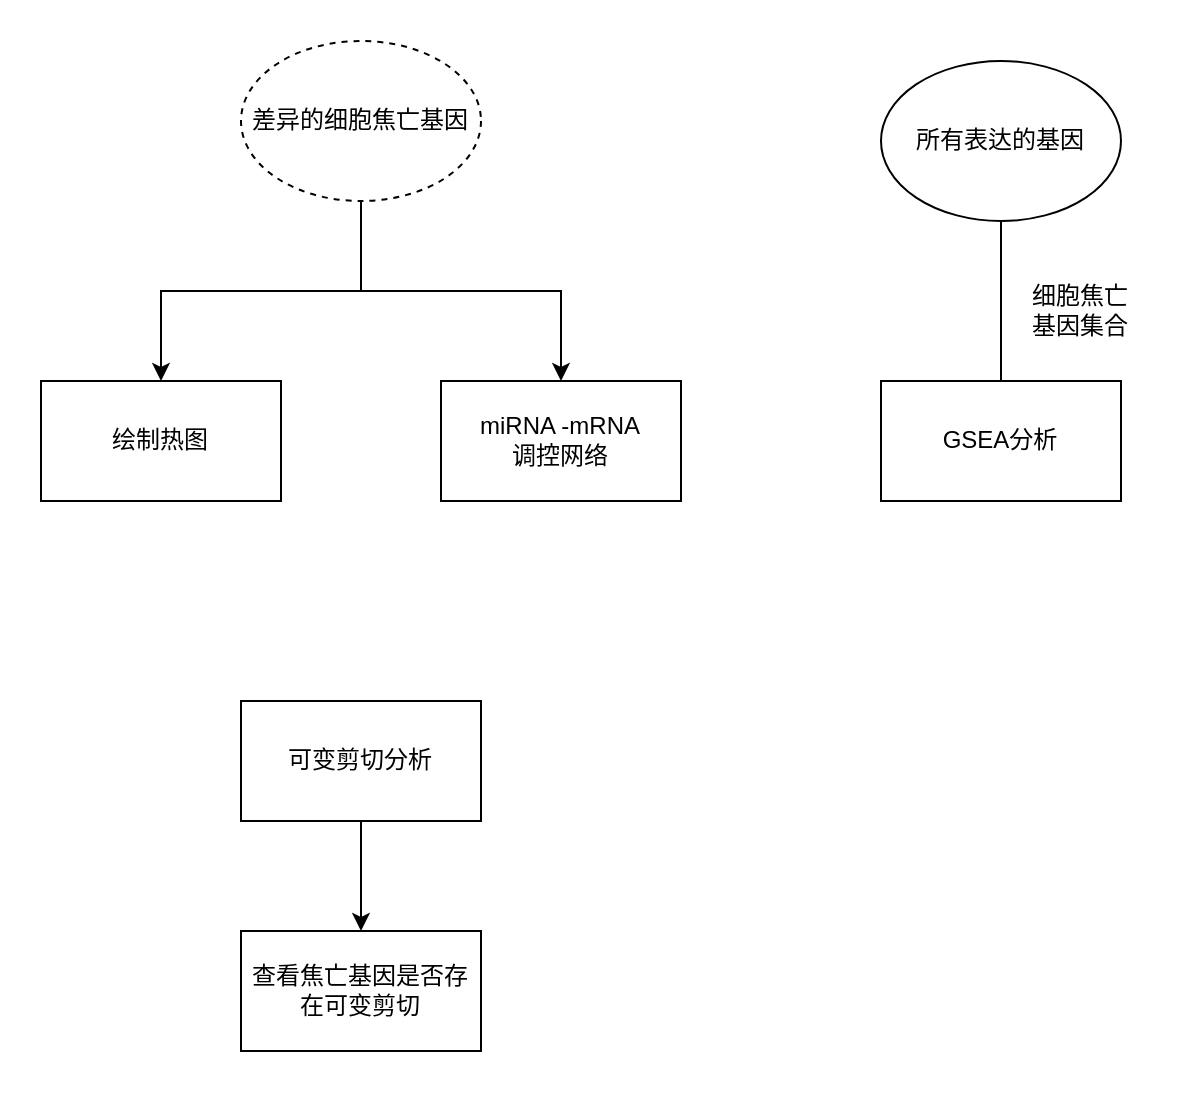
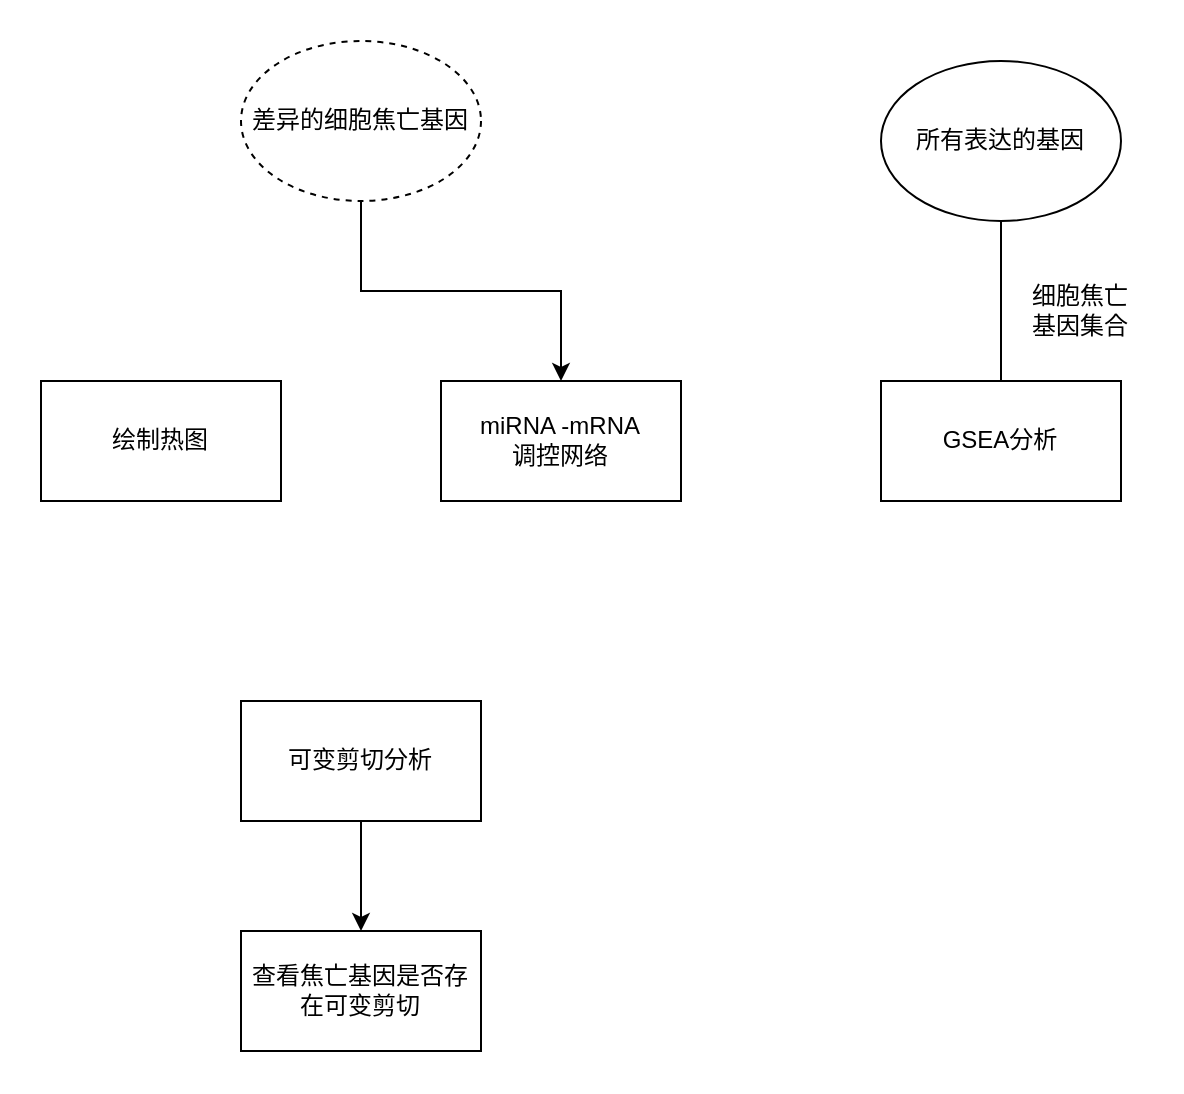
(221, 291) -> none
